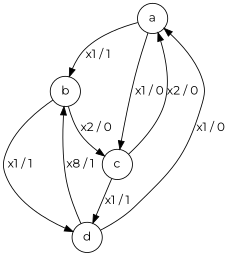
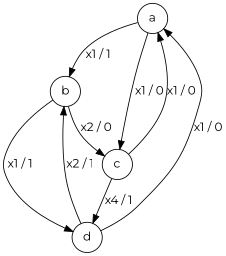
(182, 91) -> (181, 91)
(80, 164) -> (80, 164)
(118, 201) -> (119, 201)
